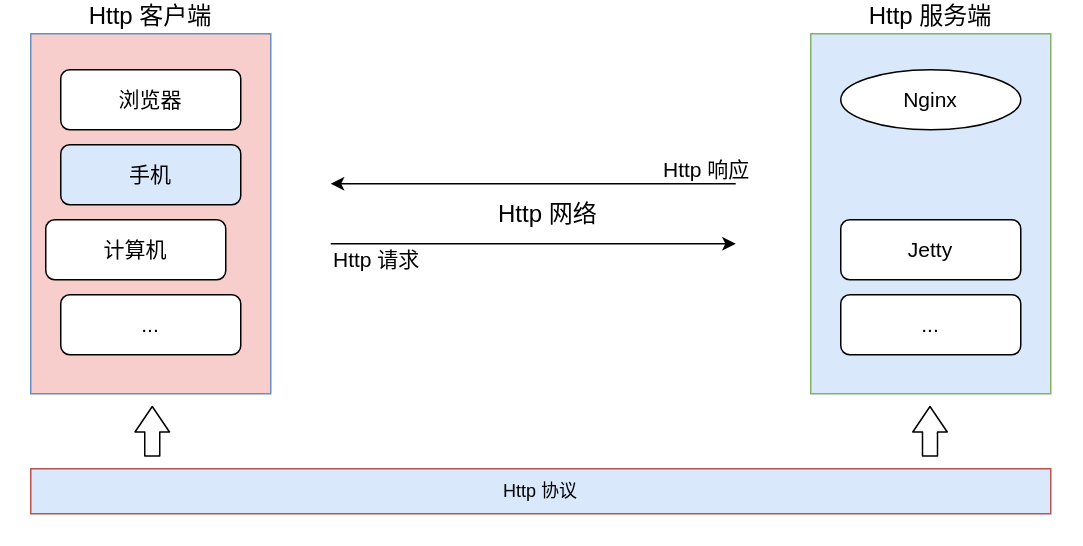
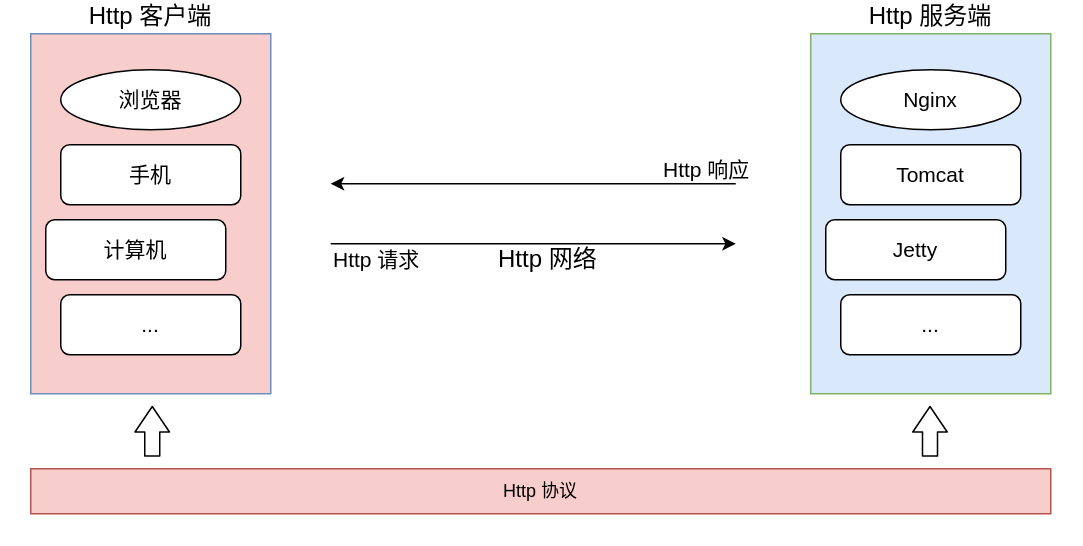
(151, 100) -> (151, 100)
(151, 175) -> (151, 175)
none -> (931, 175)
(541, 211) -> (541, 256)
(931, 250) -> (916, 250)
(541, 491) -> (541, 491)
